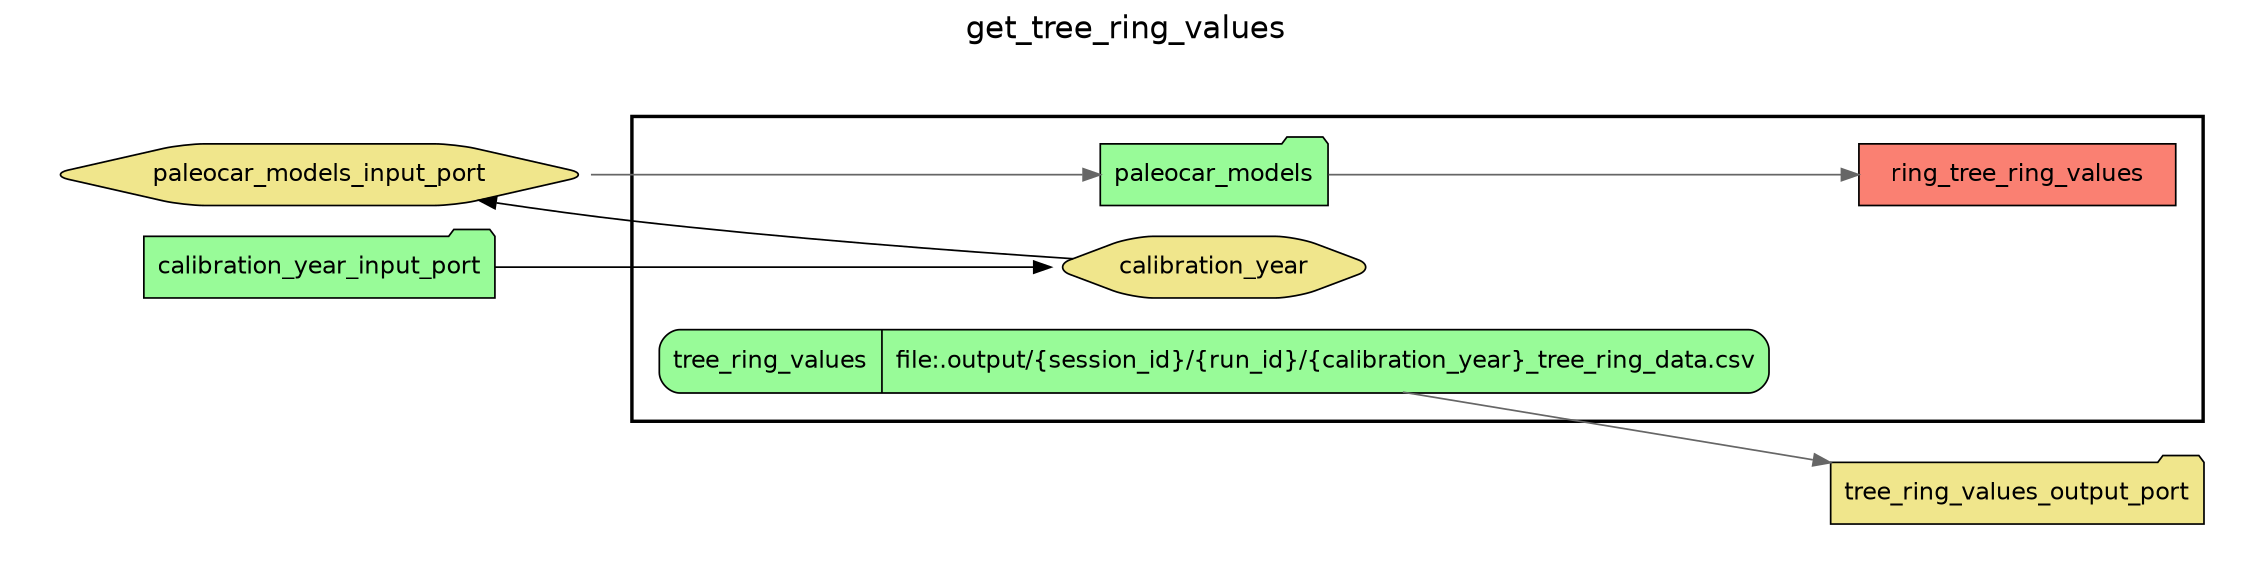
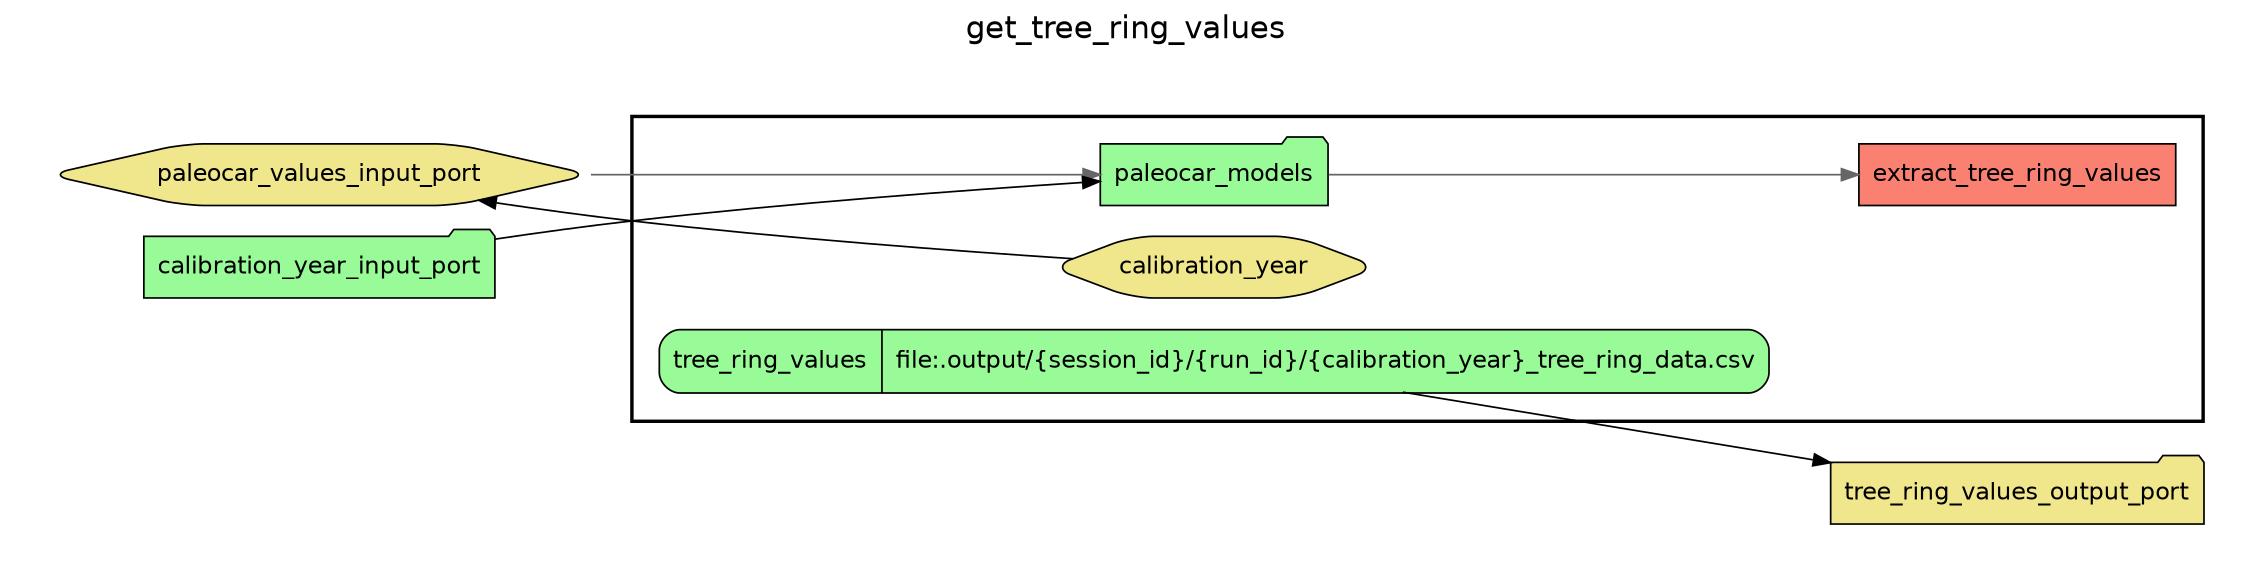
(319, 175) -> (319, 175)
(2017, 175) -> (2017, 175)
(764, 267) -> (788, 205)
(1649, 433) -> (1649, 433)
